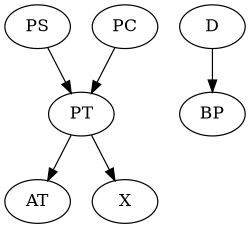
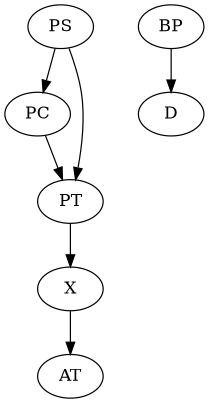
none -> (51, 64)
(212, 64) -> (171, 64)
(62, 152) -> (70, 327)
